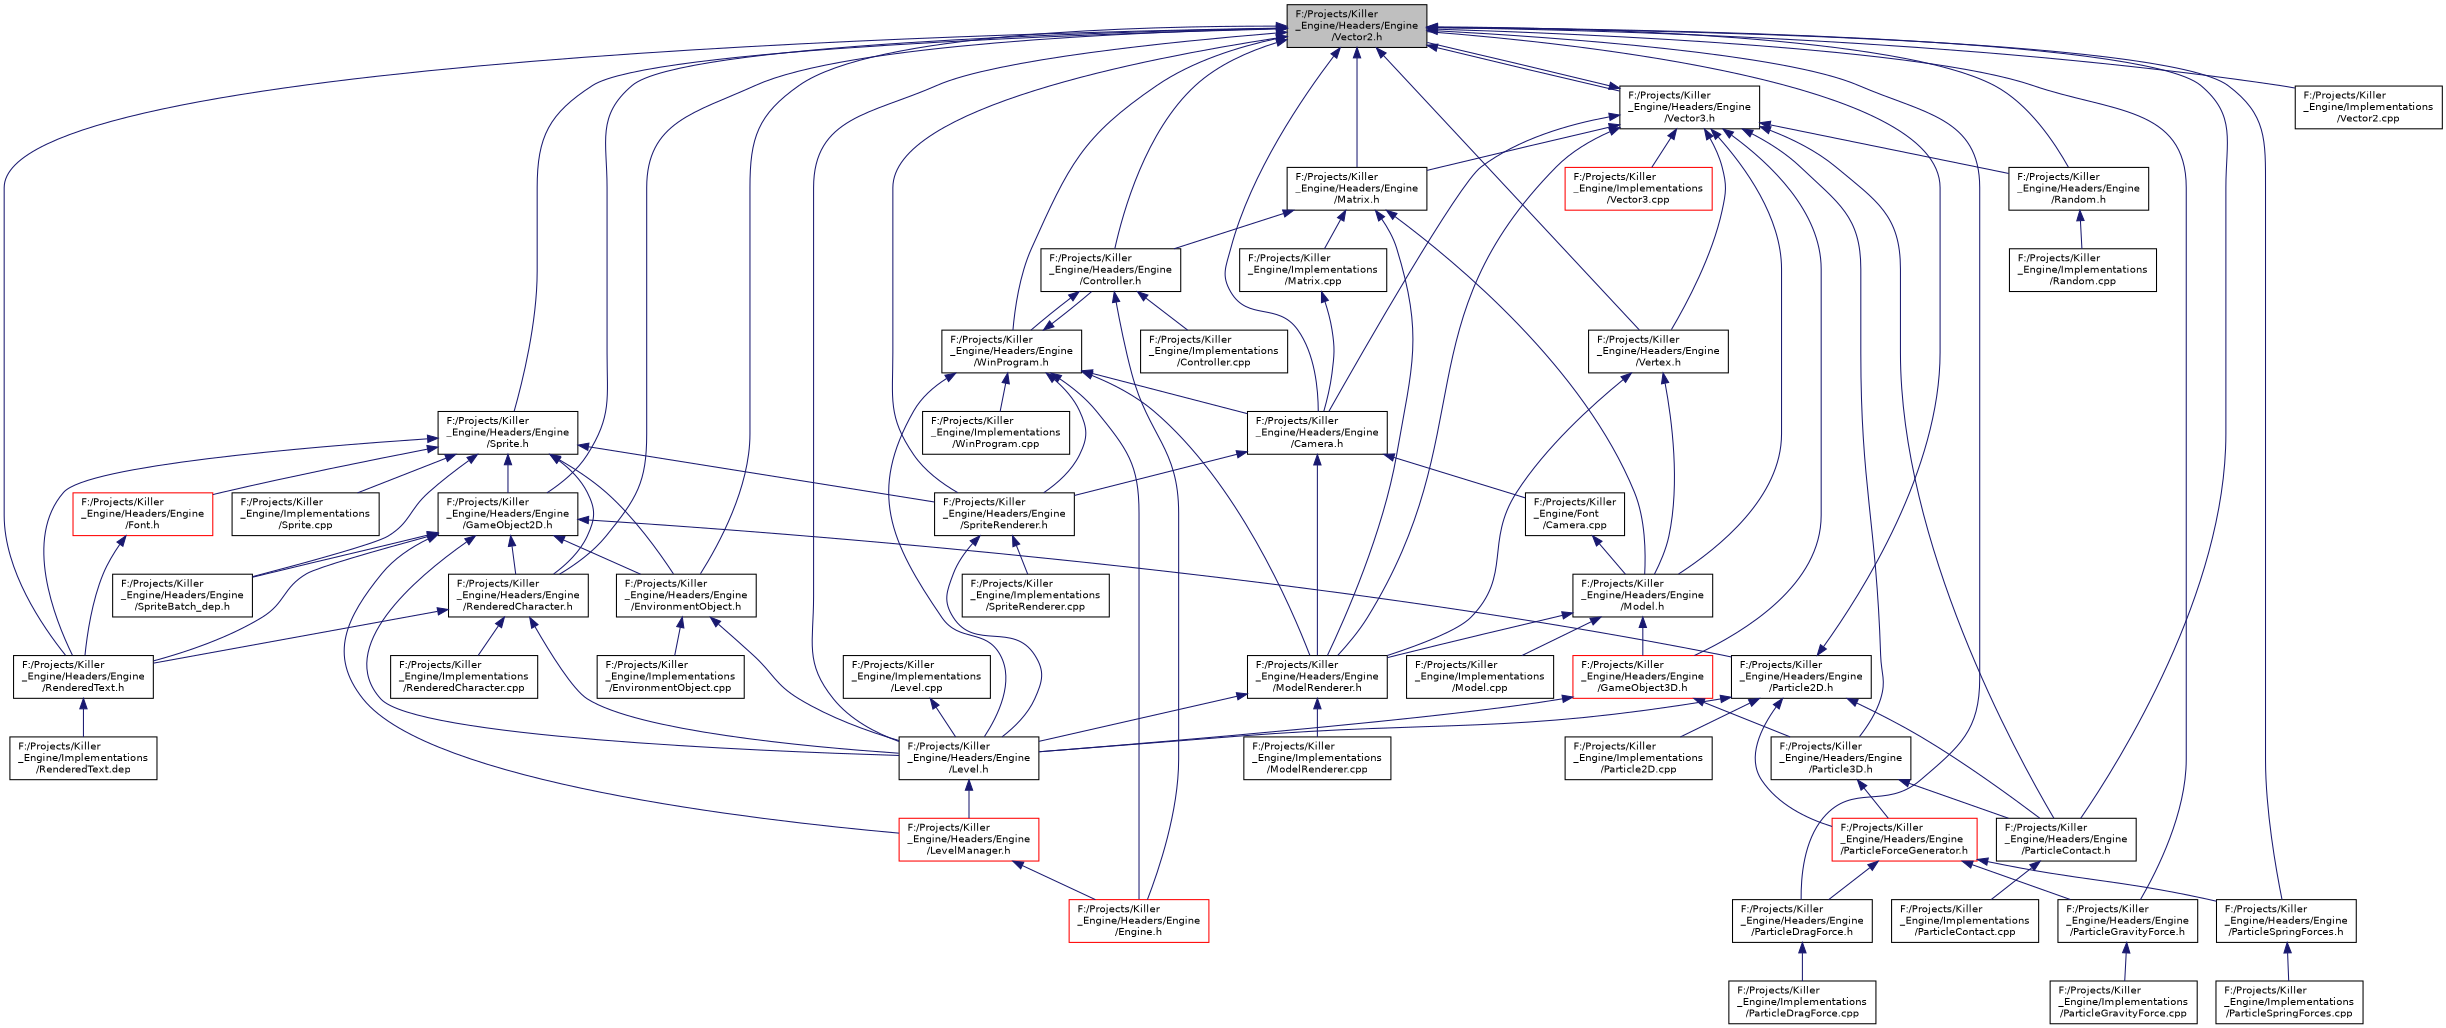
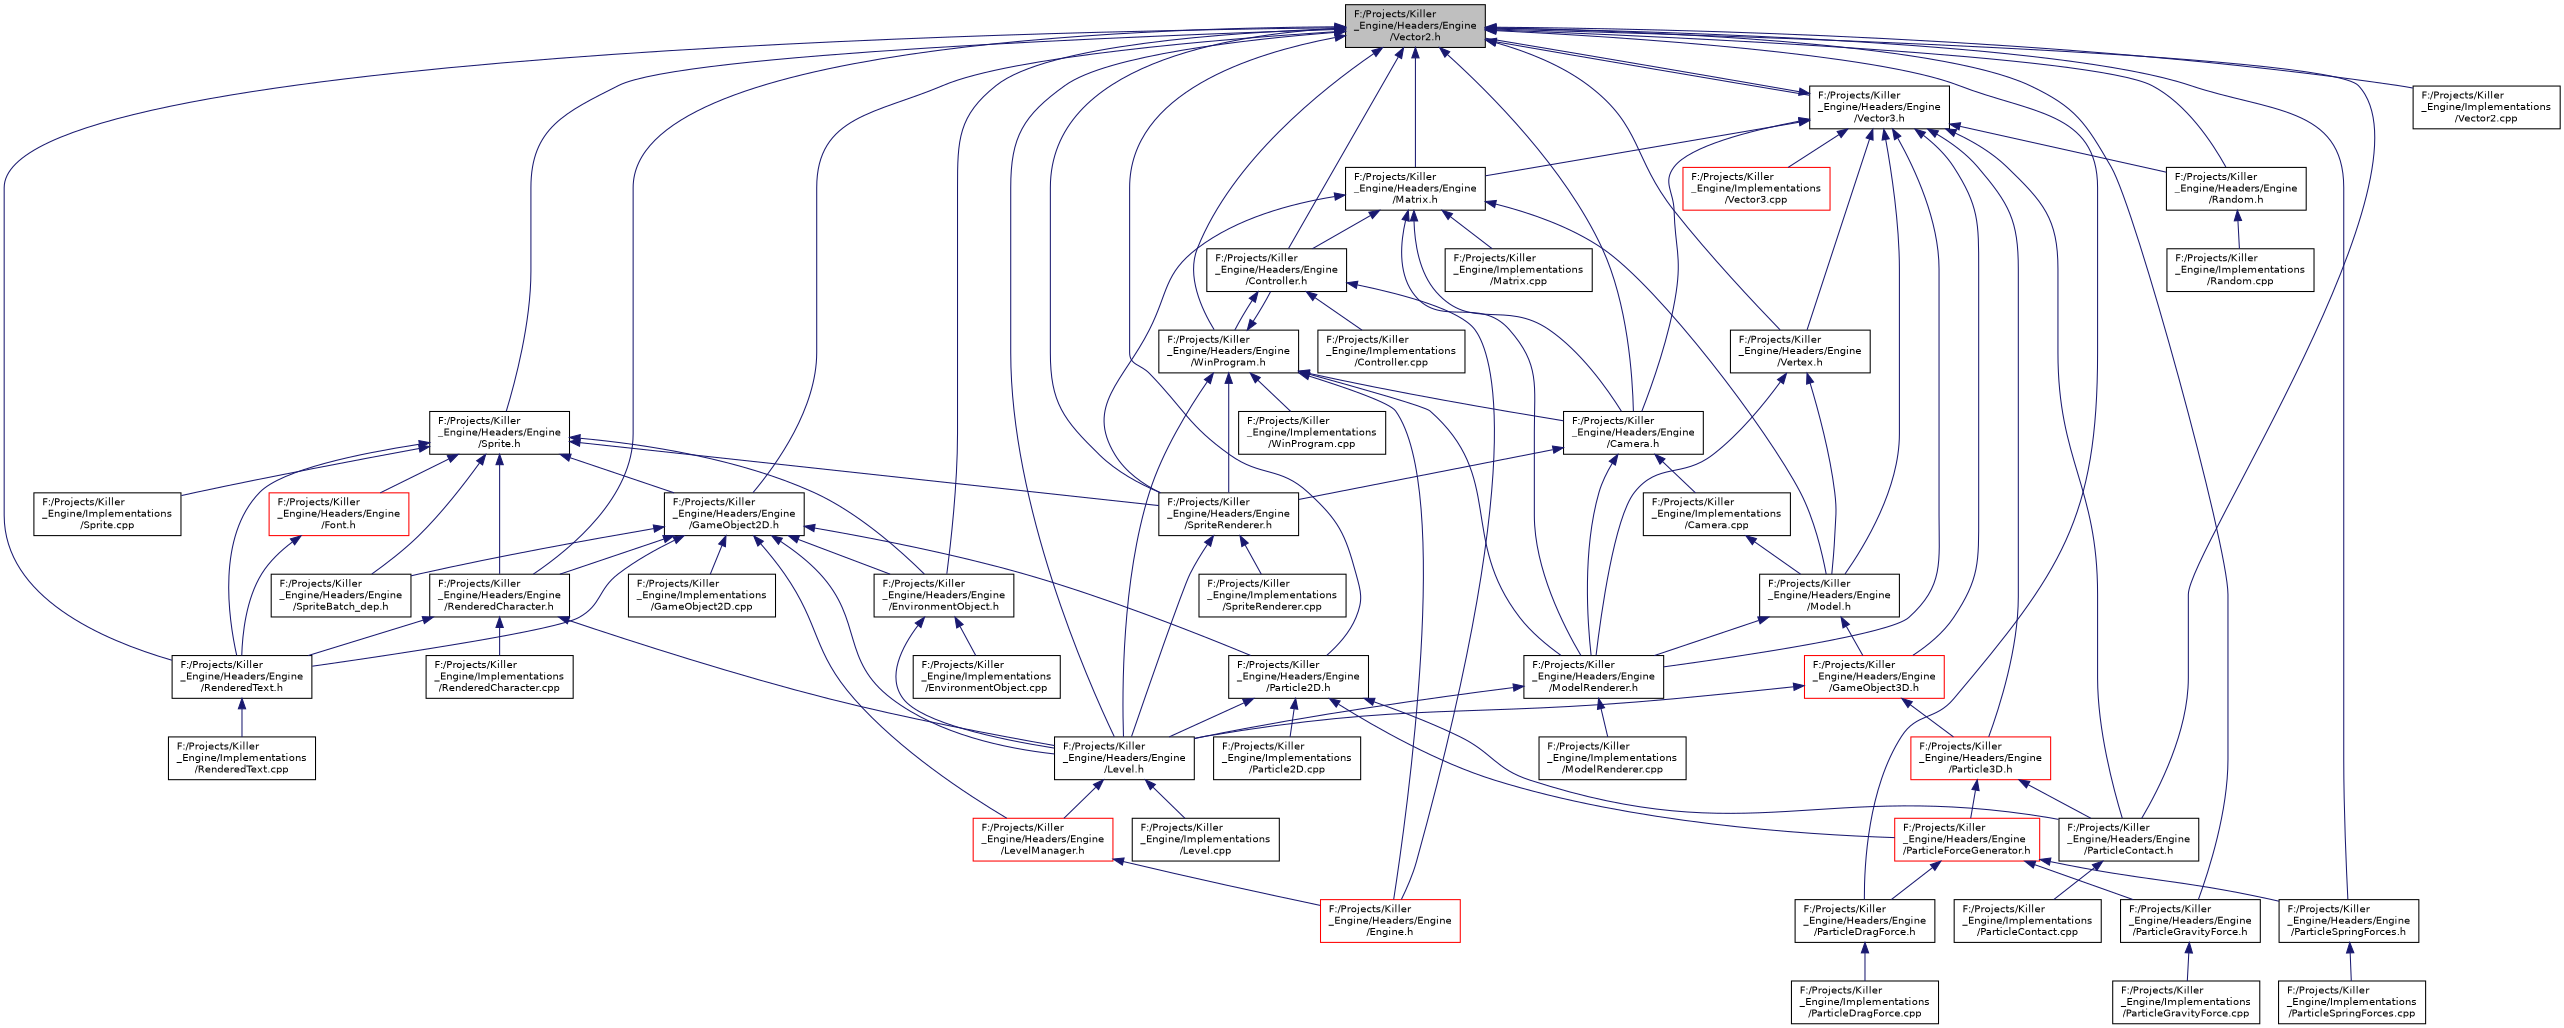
(1936, 179) -> (1130, 344)
none -> (1159, 309)
(1334, 356) -> (1508, 316)
(1575, 514) -> (1717, 514)
none -> (702, 596)
(1480, 677) -> none
(946, 722) -> (1169, 803)
(83, 758) -> (242, 758)
(1841, 758) -> (1981, 758)
